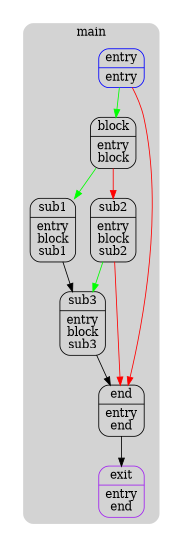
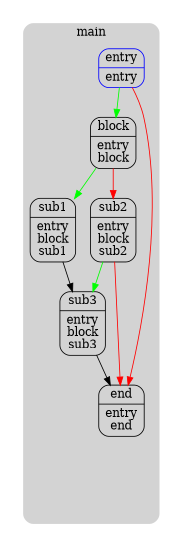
(121, 492) -> none
